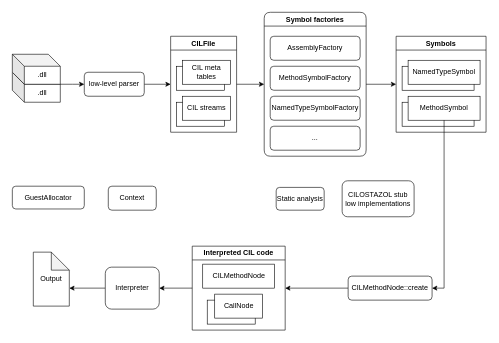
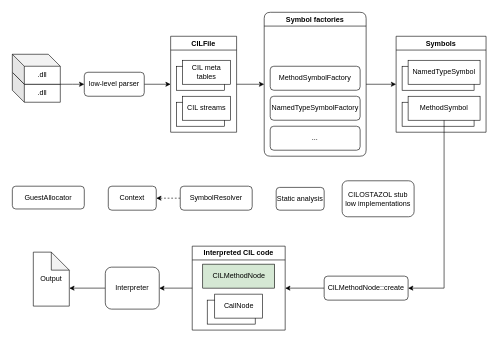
(315, 48) -> none
none -> (161, 198)
none -> (216, 198)
(239, 276) -> (239, 276)
(390, 288) -> (366, 288)
